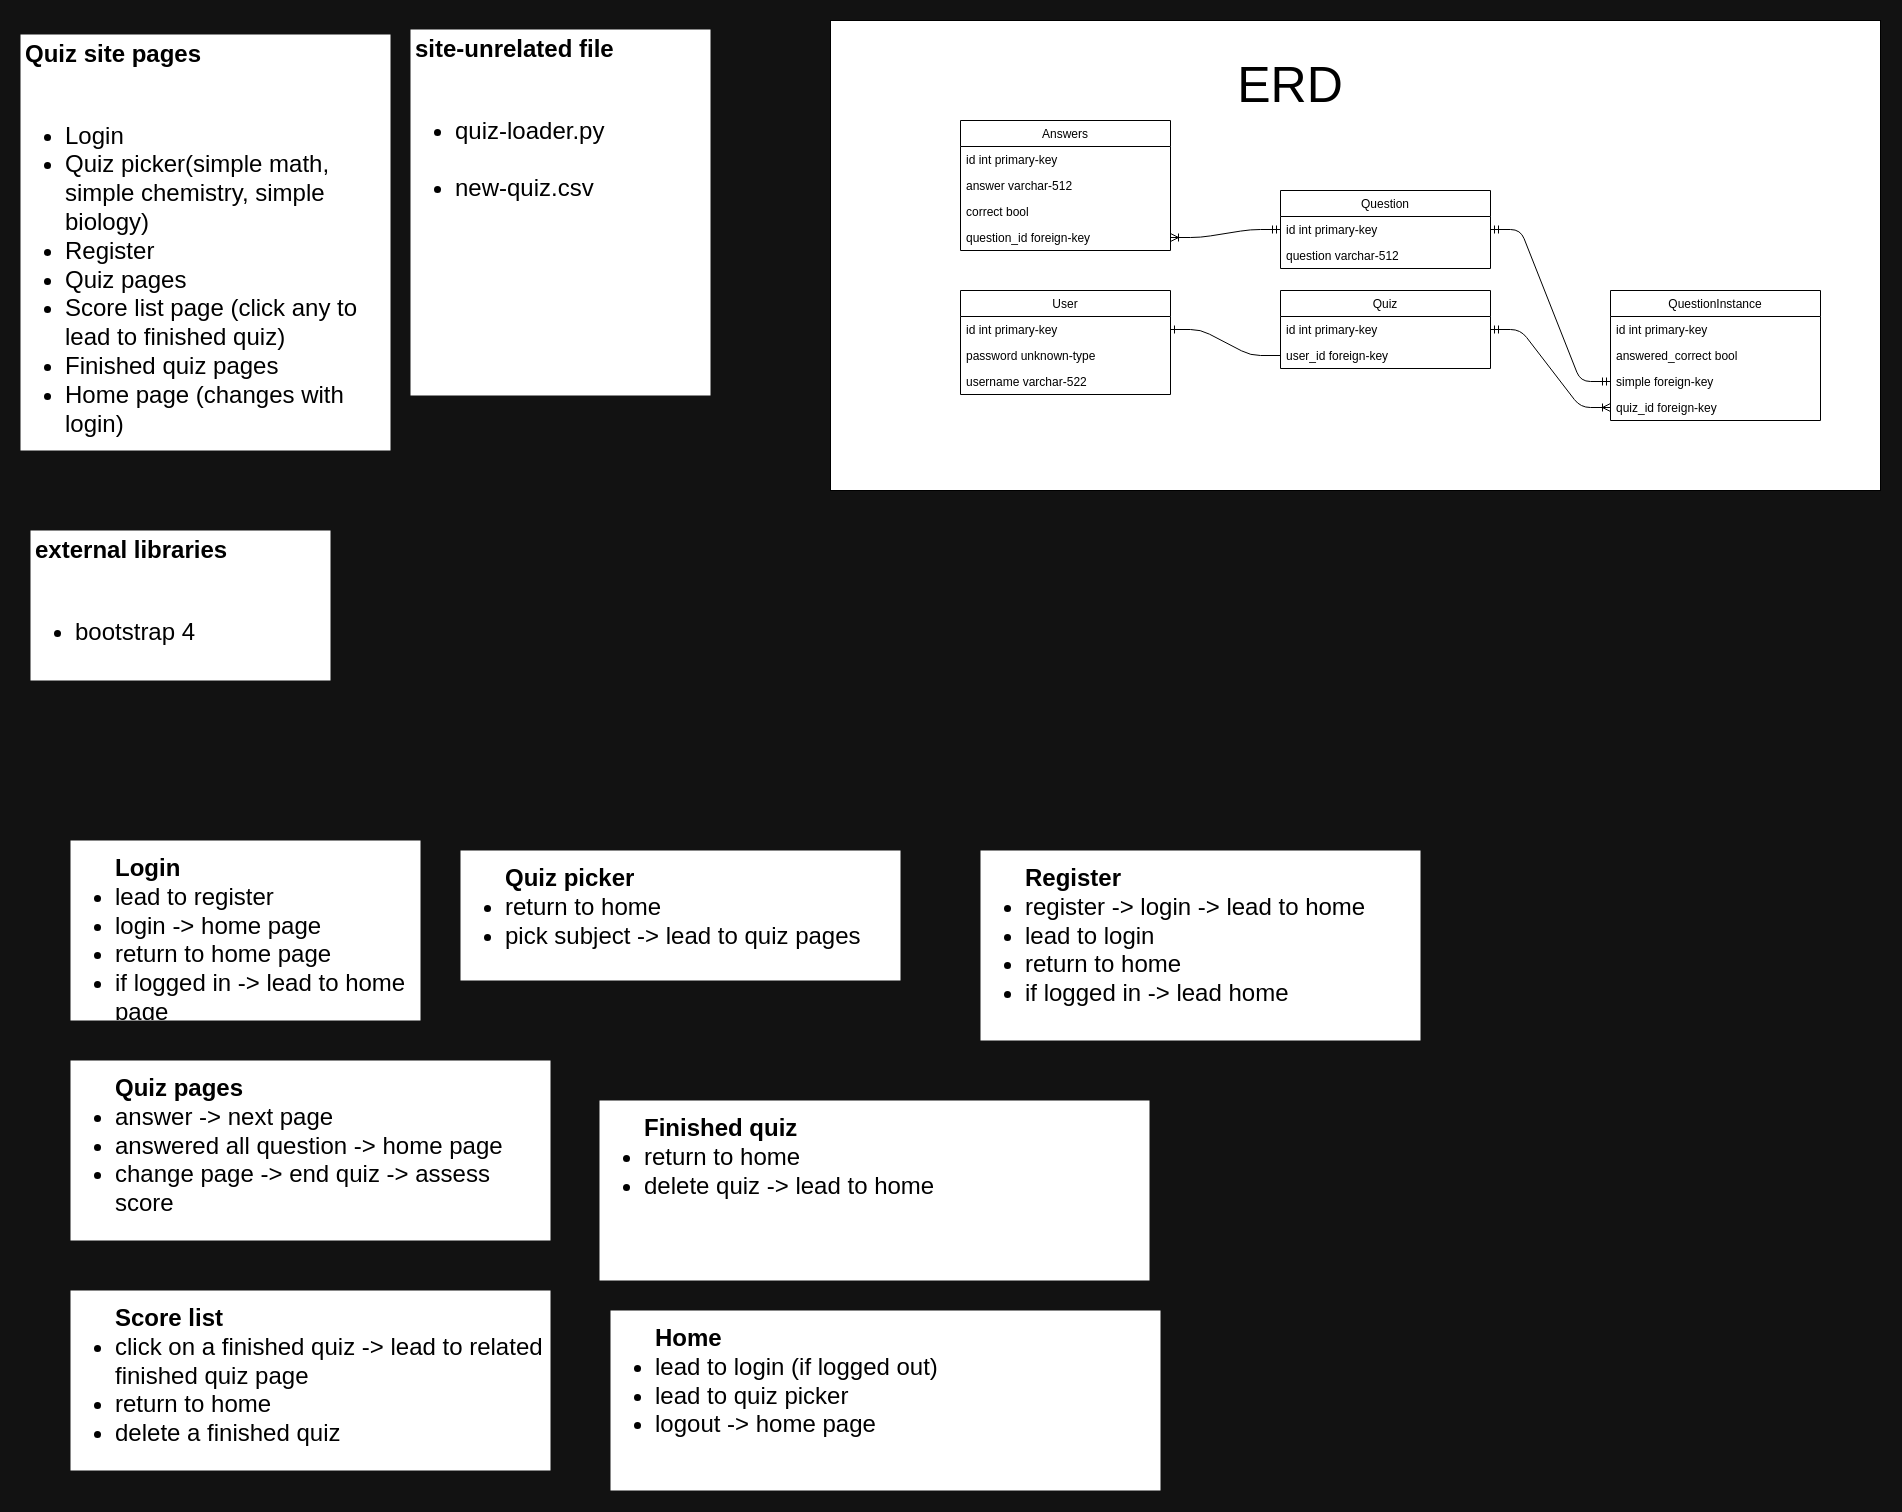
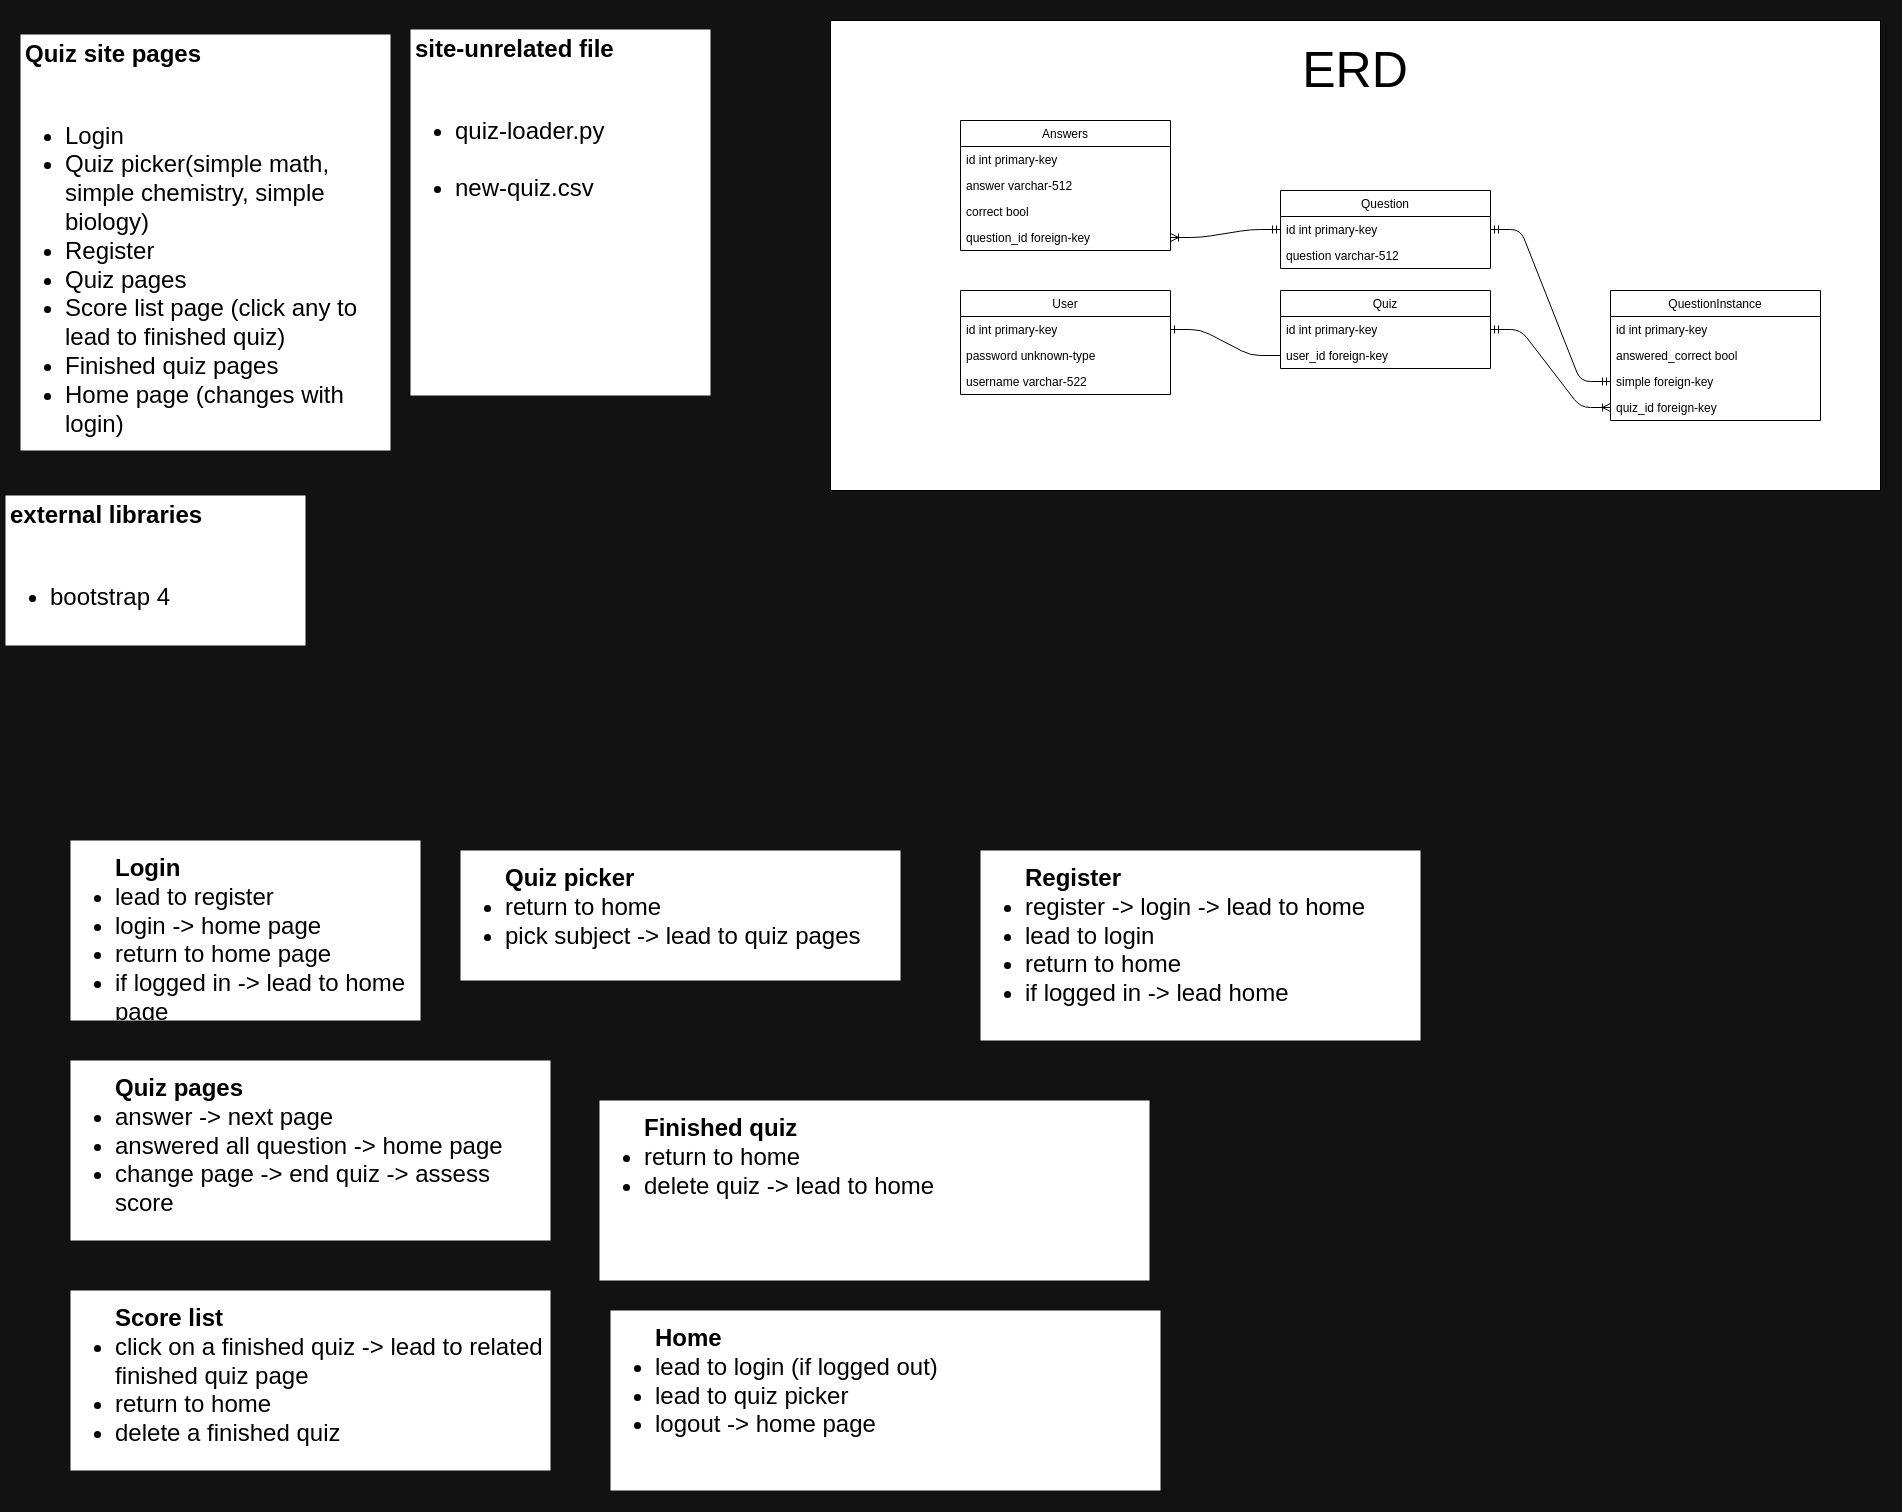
(1291, 85) -> (1356, 70)
(181, 606) -> (156, 571)
